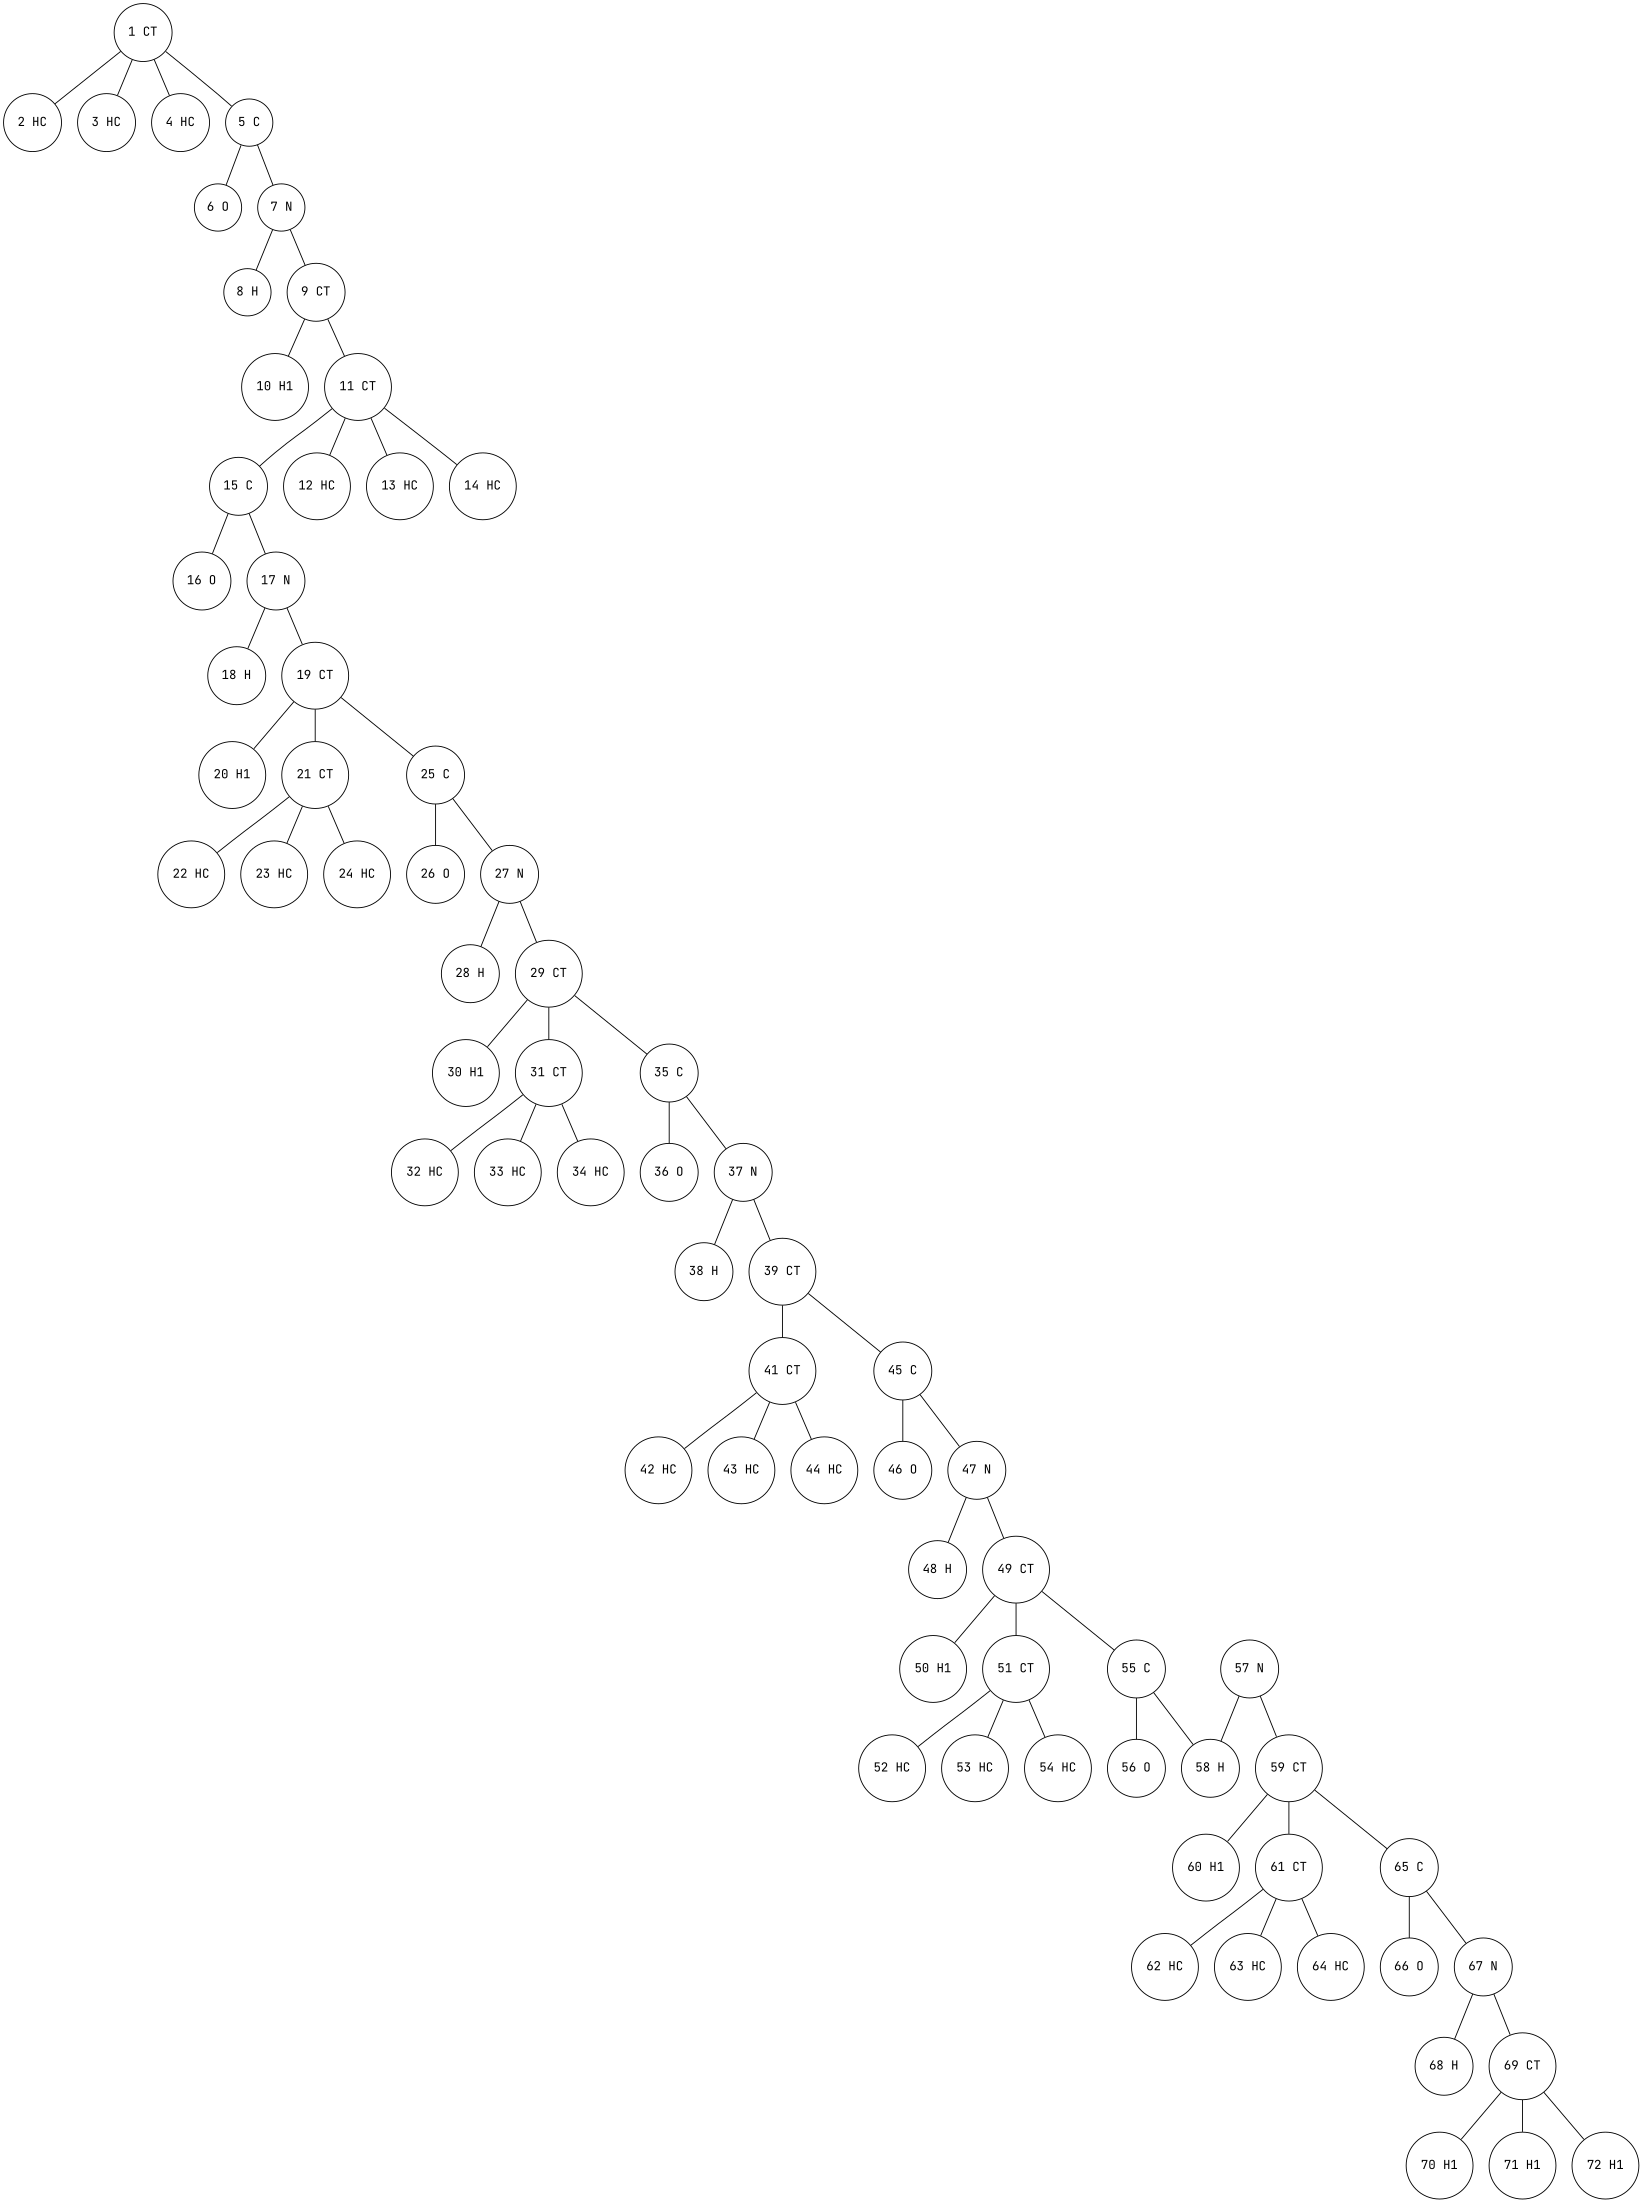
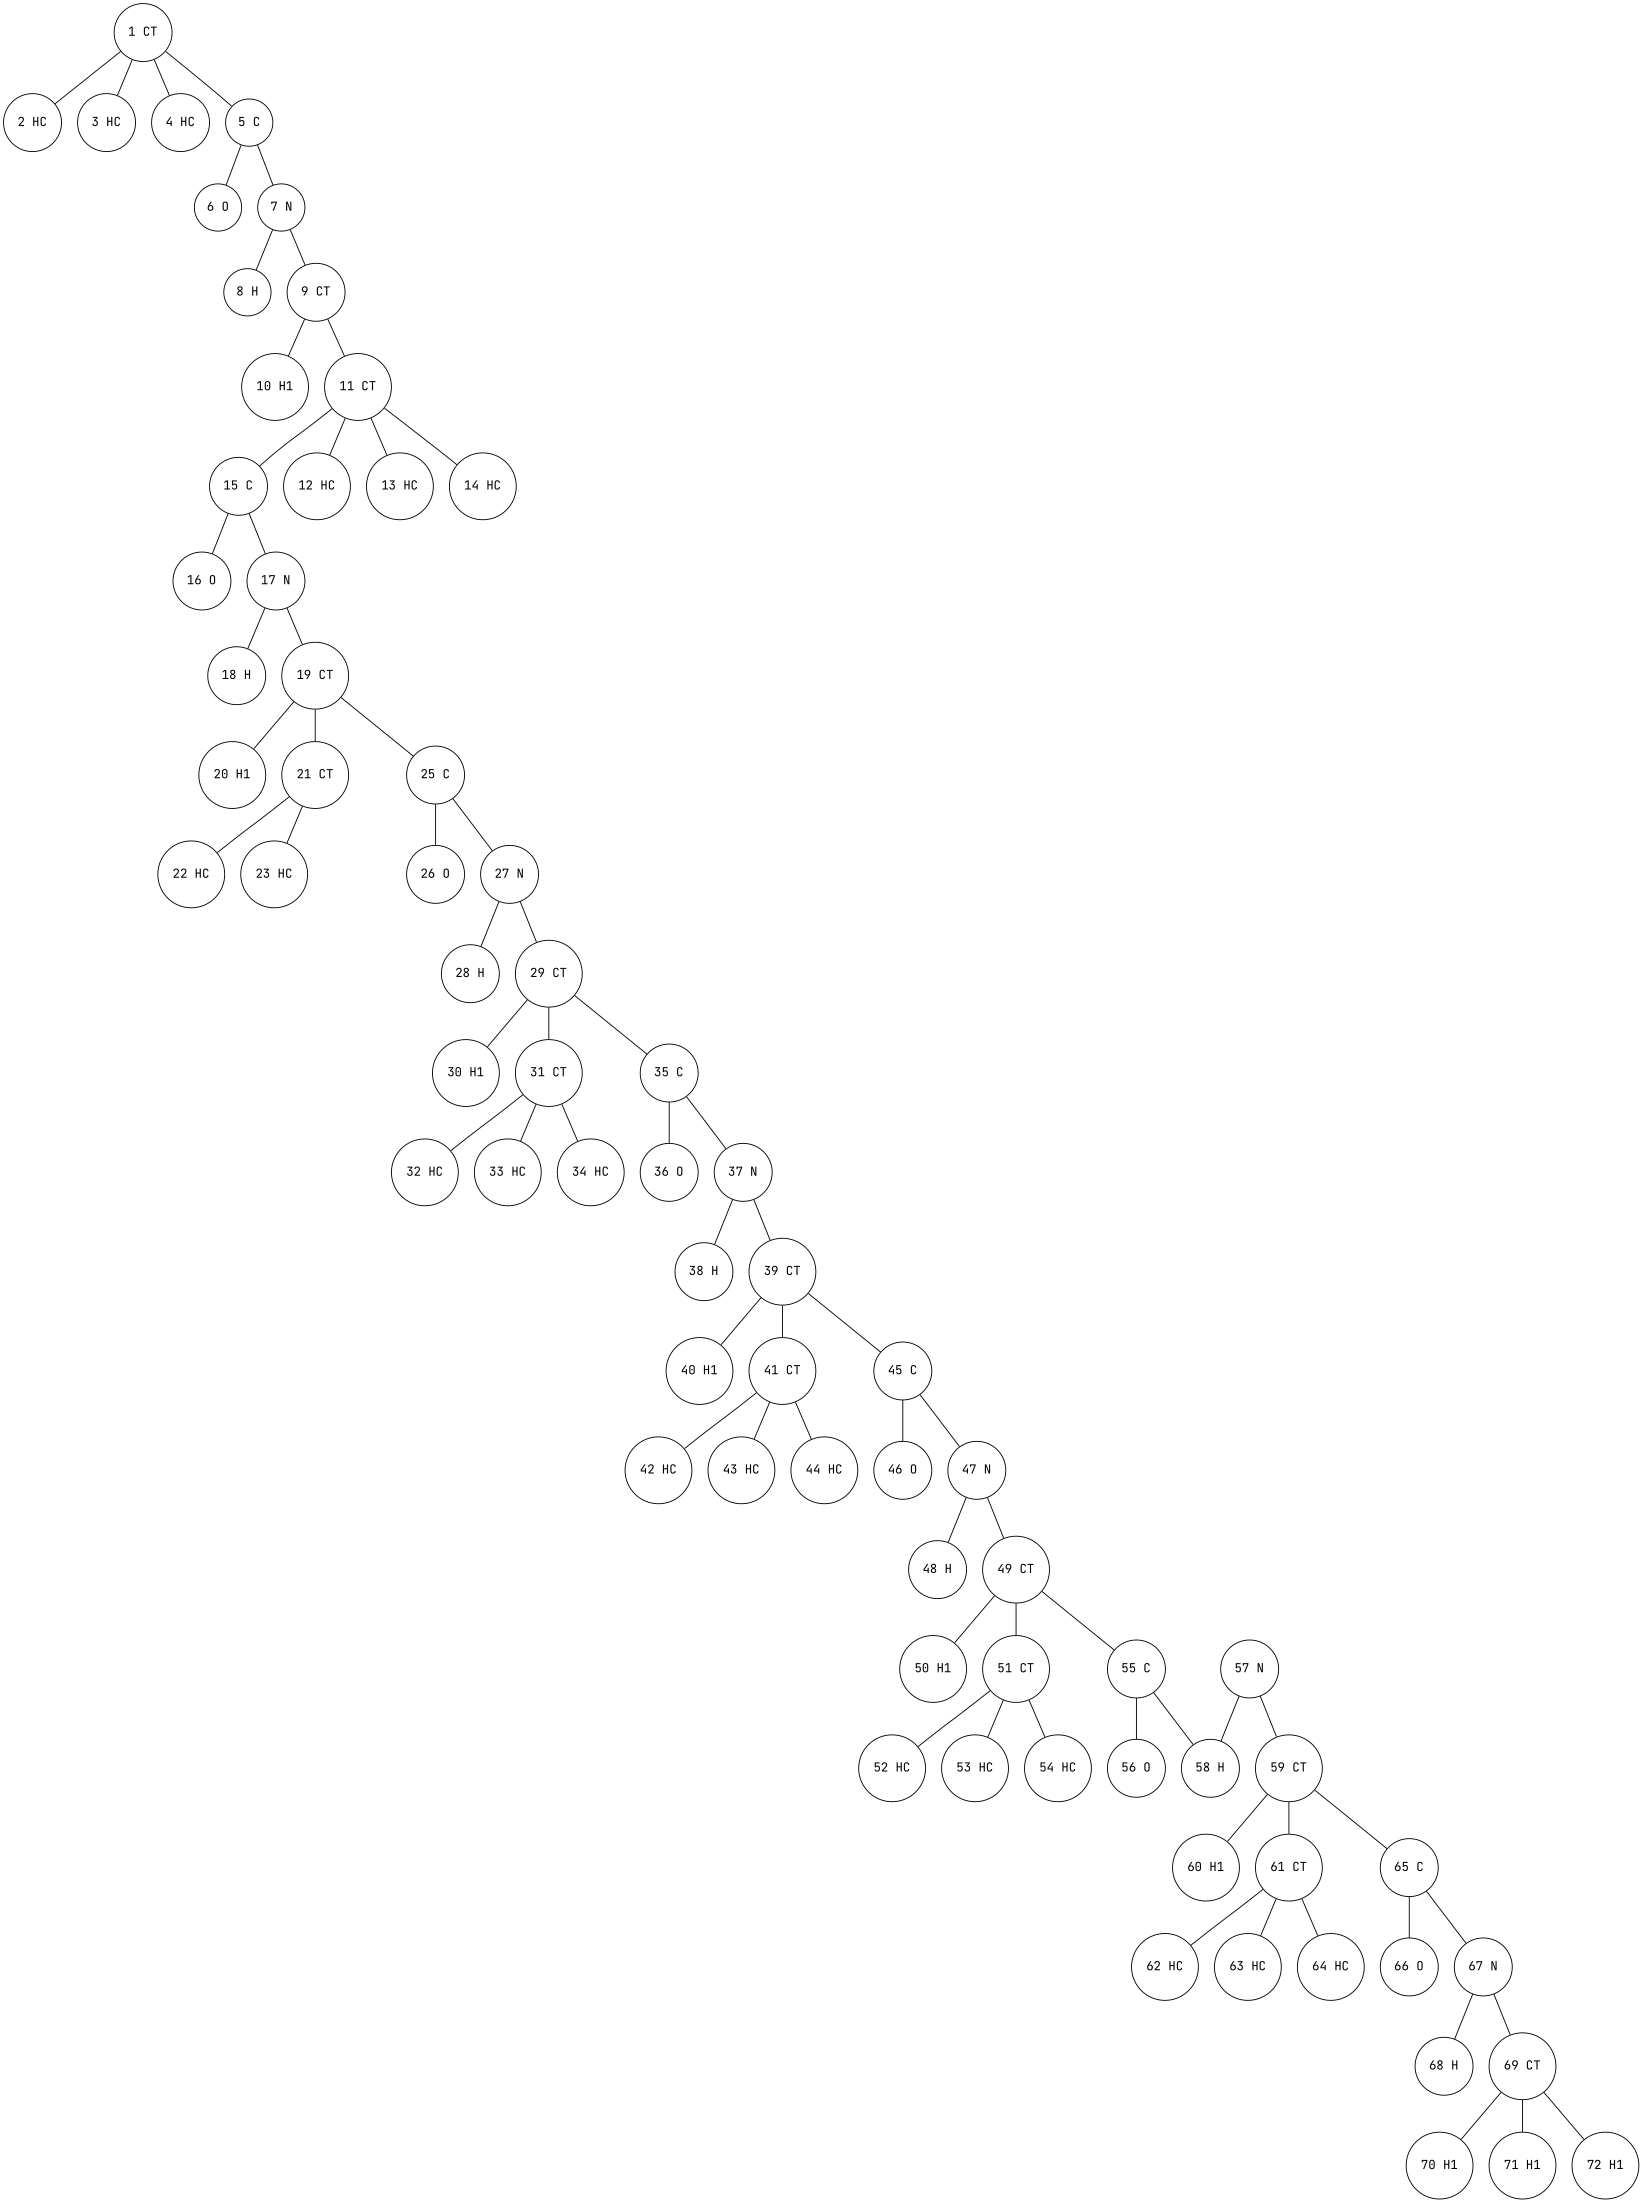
(357, 874) -> none
none -> (700, 1371)
